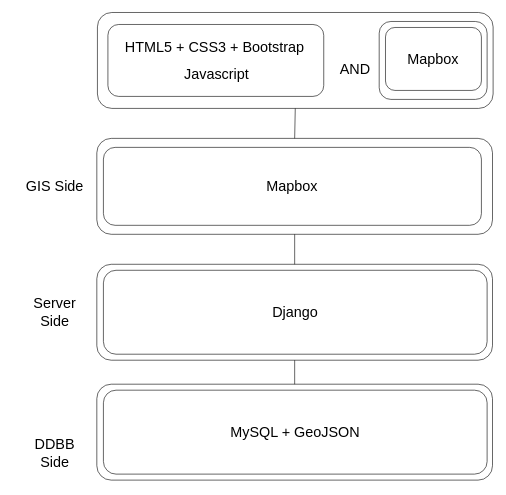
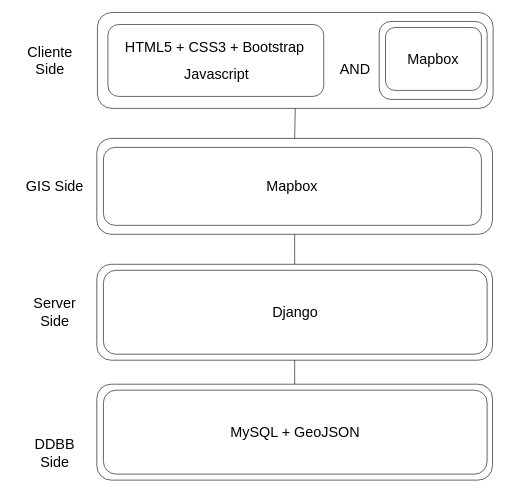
none -> (50, 60)
